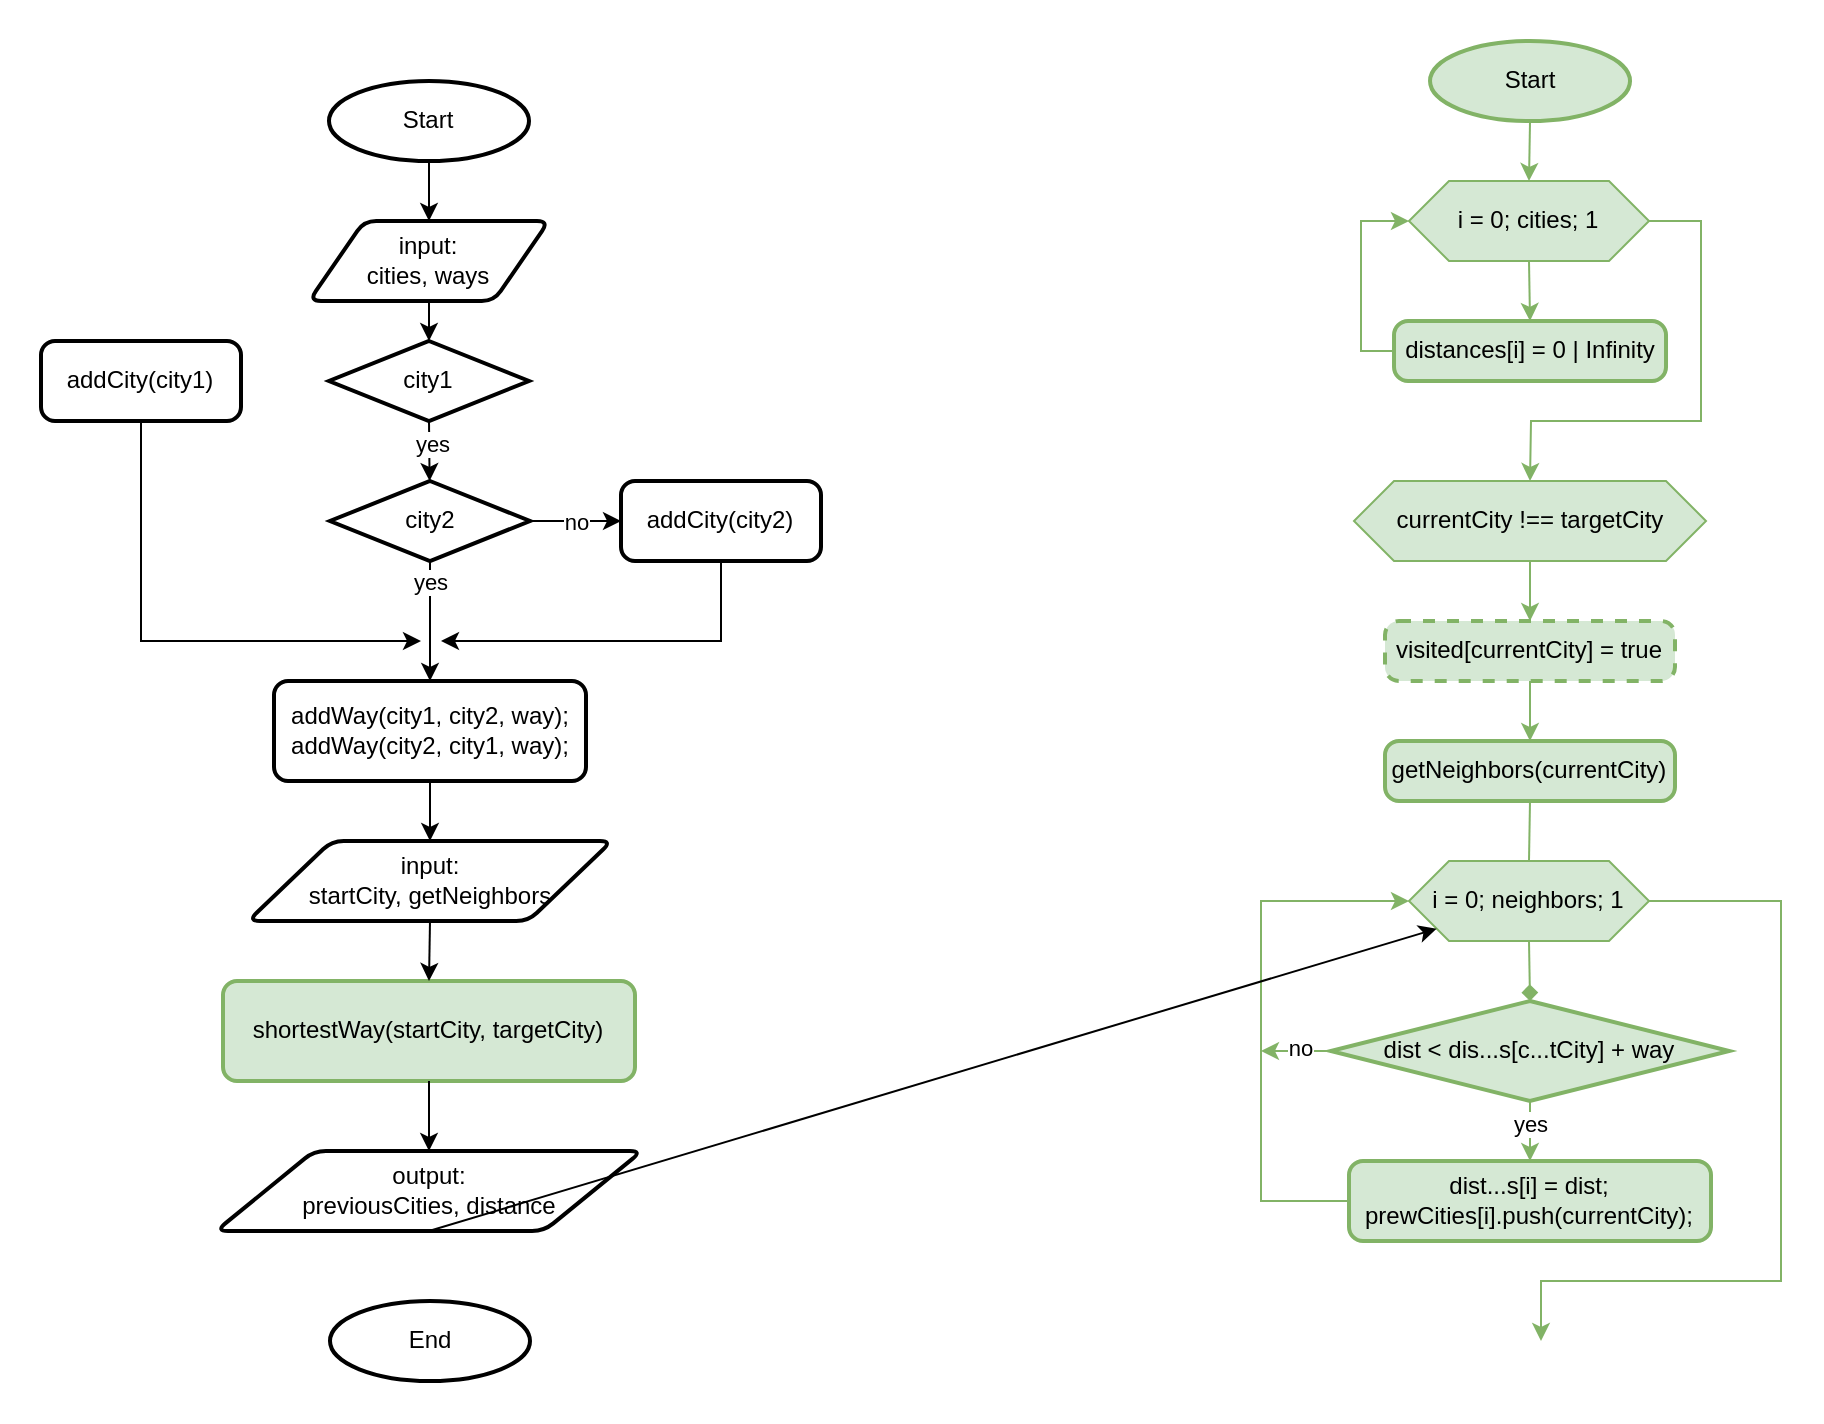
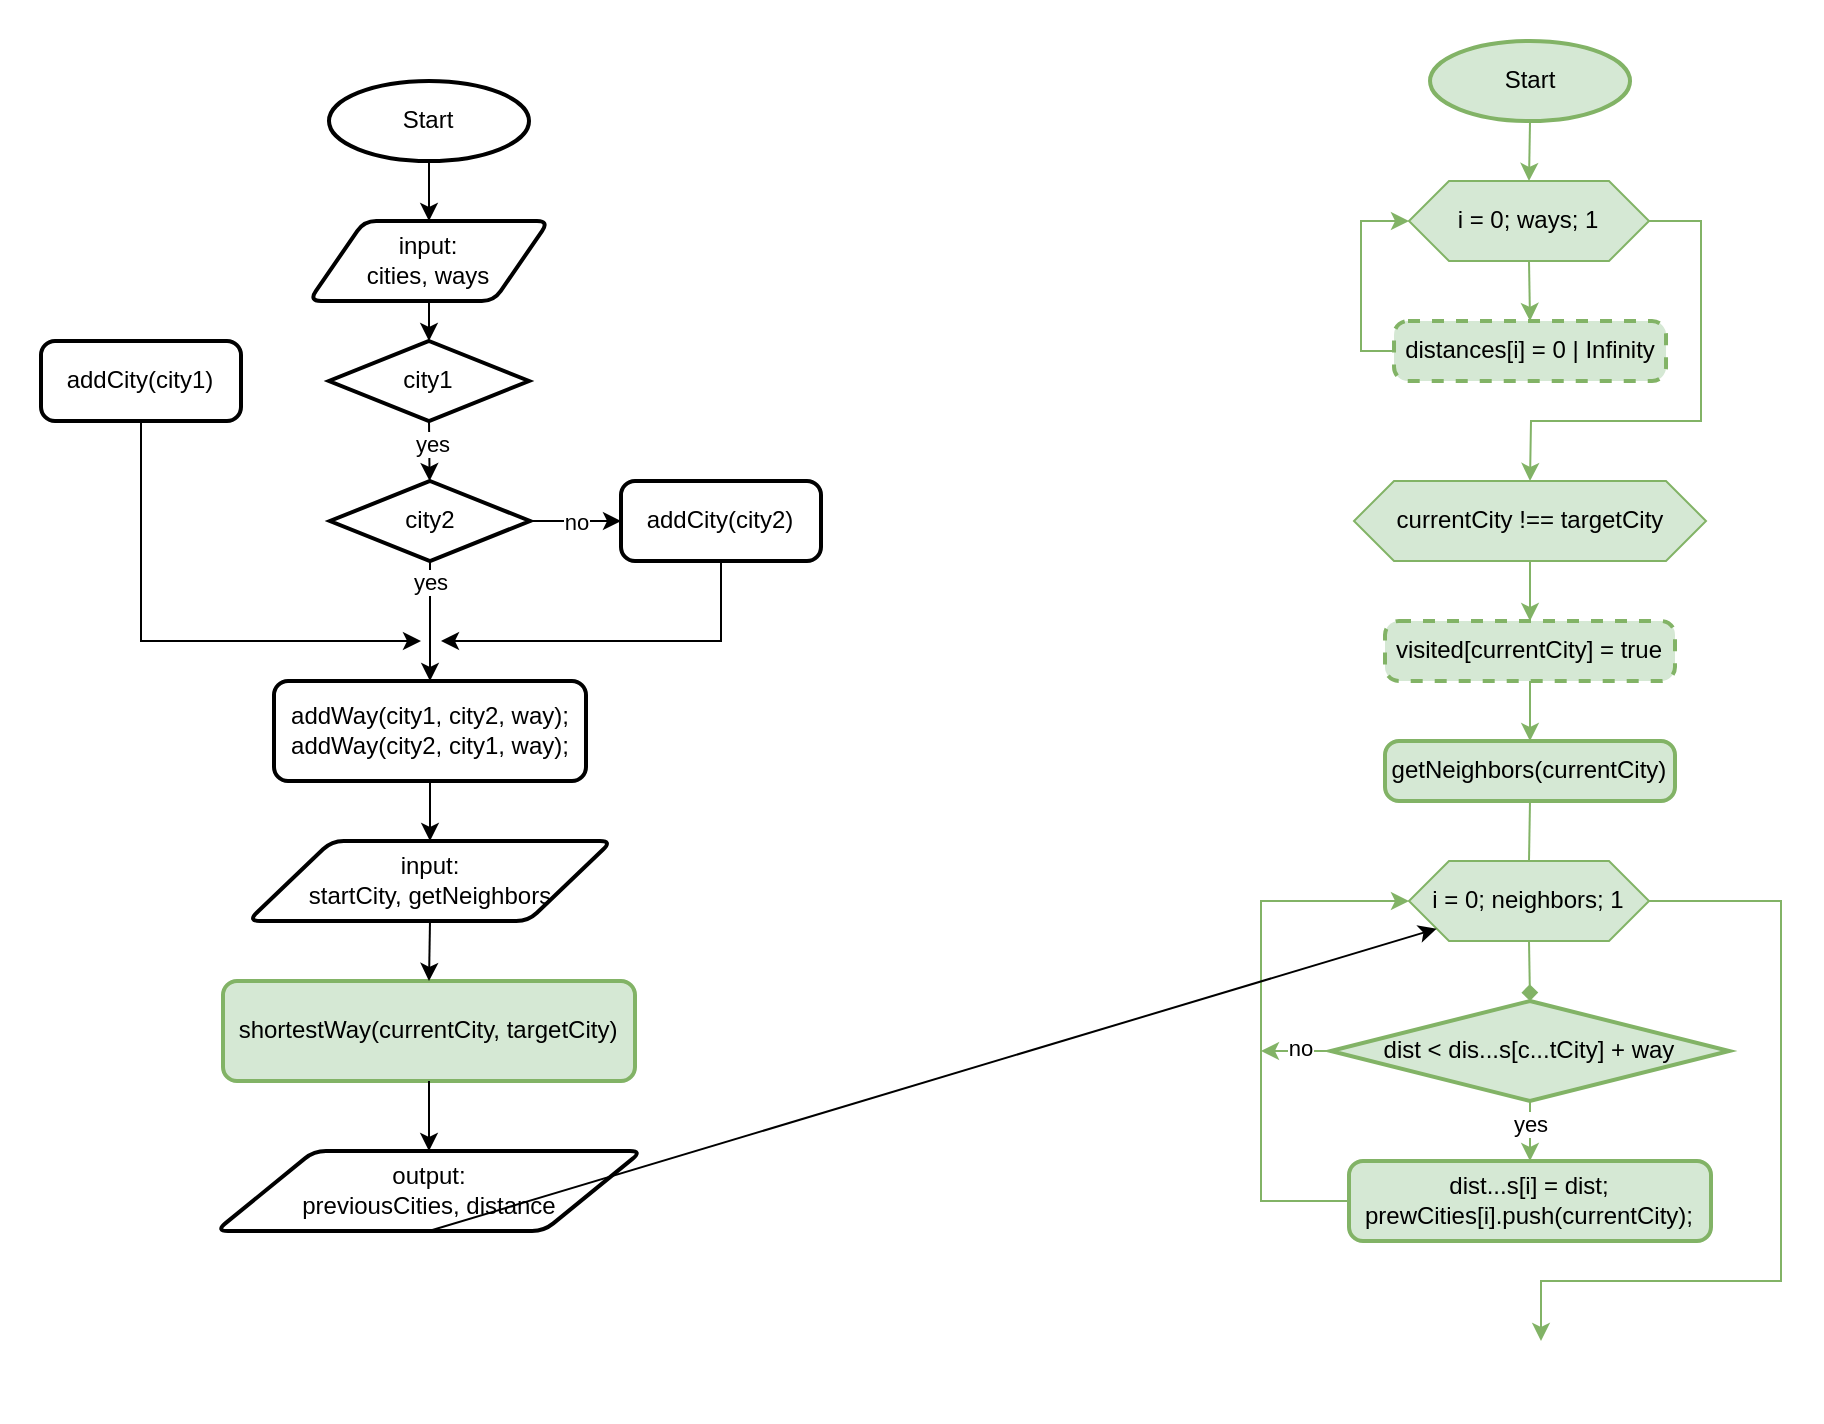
(1529, 221) -> (1529, 221)
(1530, 351) -> (1530, 351)
(429, 1031) -> (429, 1031)
(430, 1341) -> none
